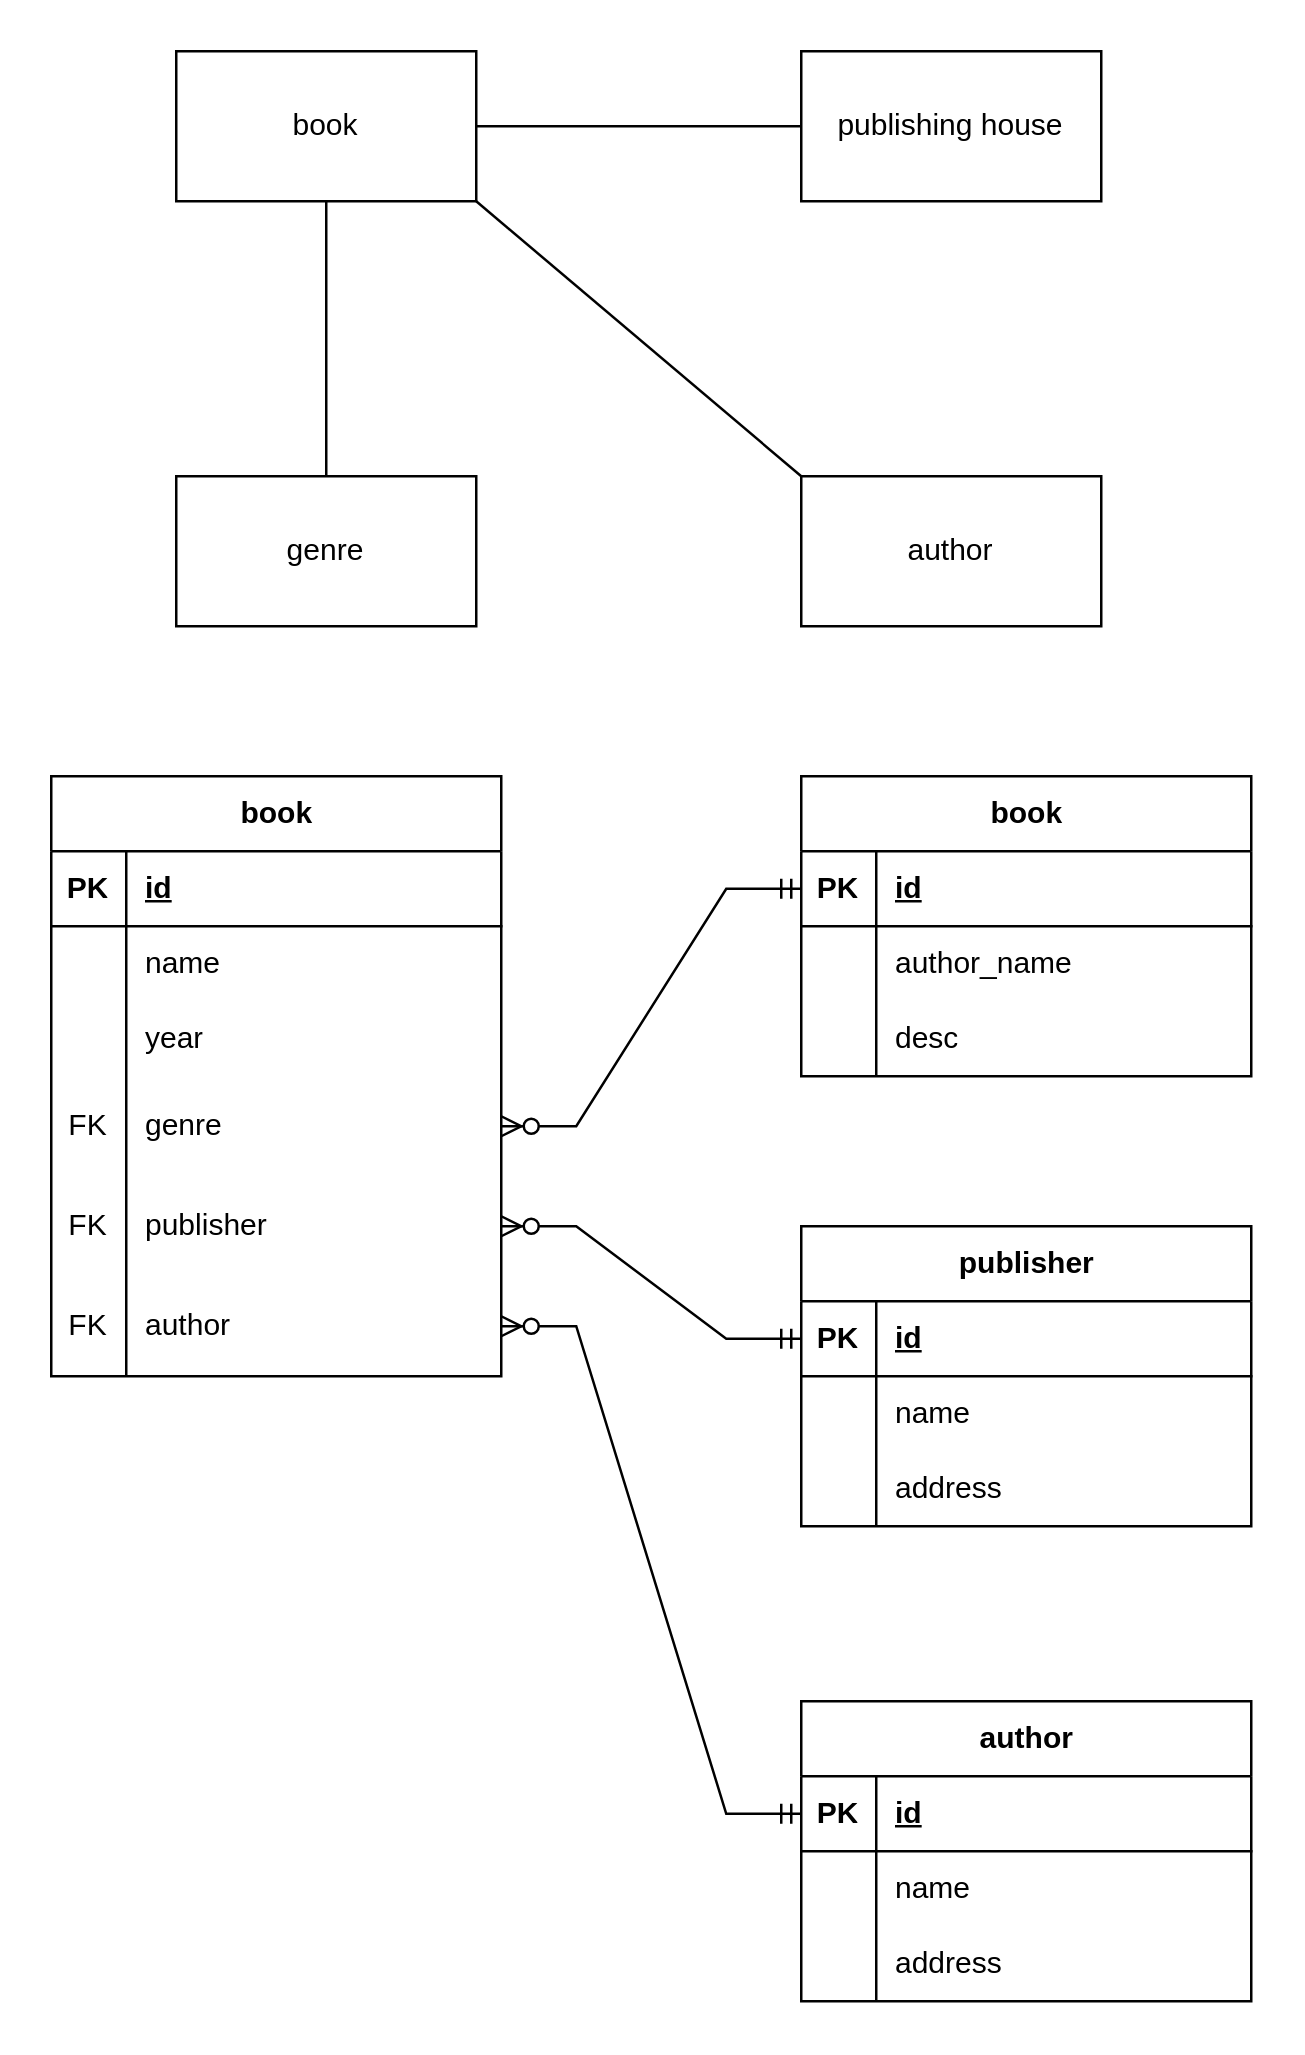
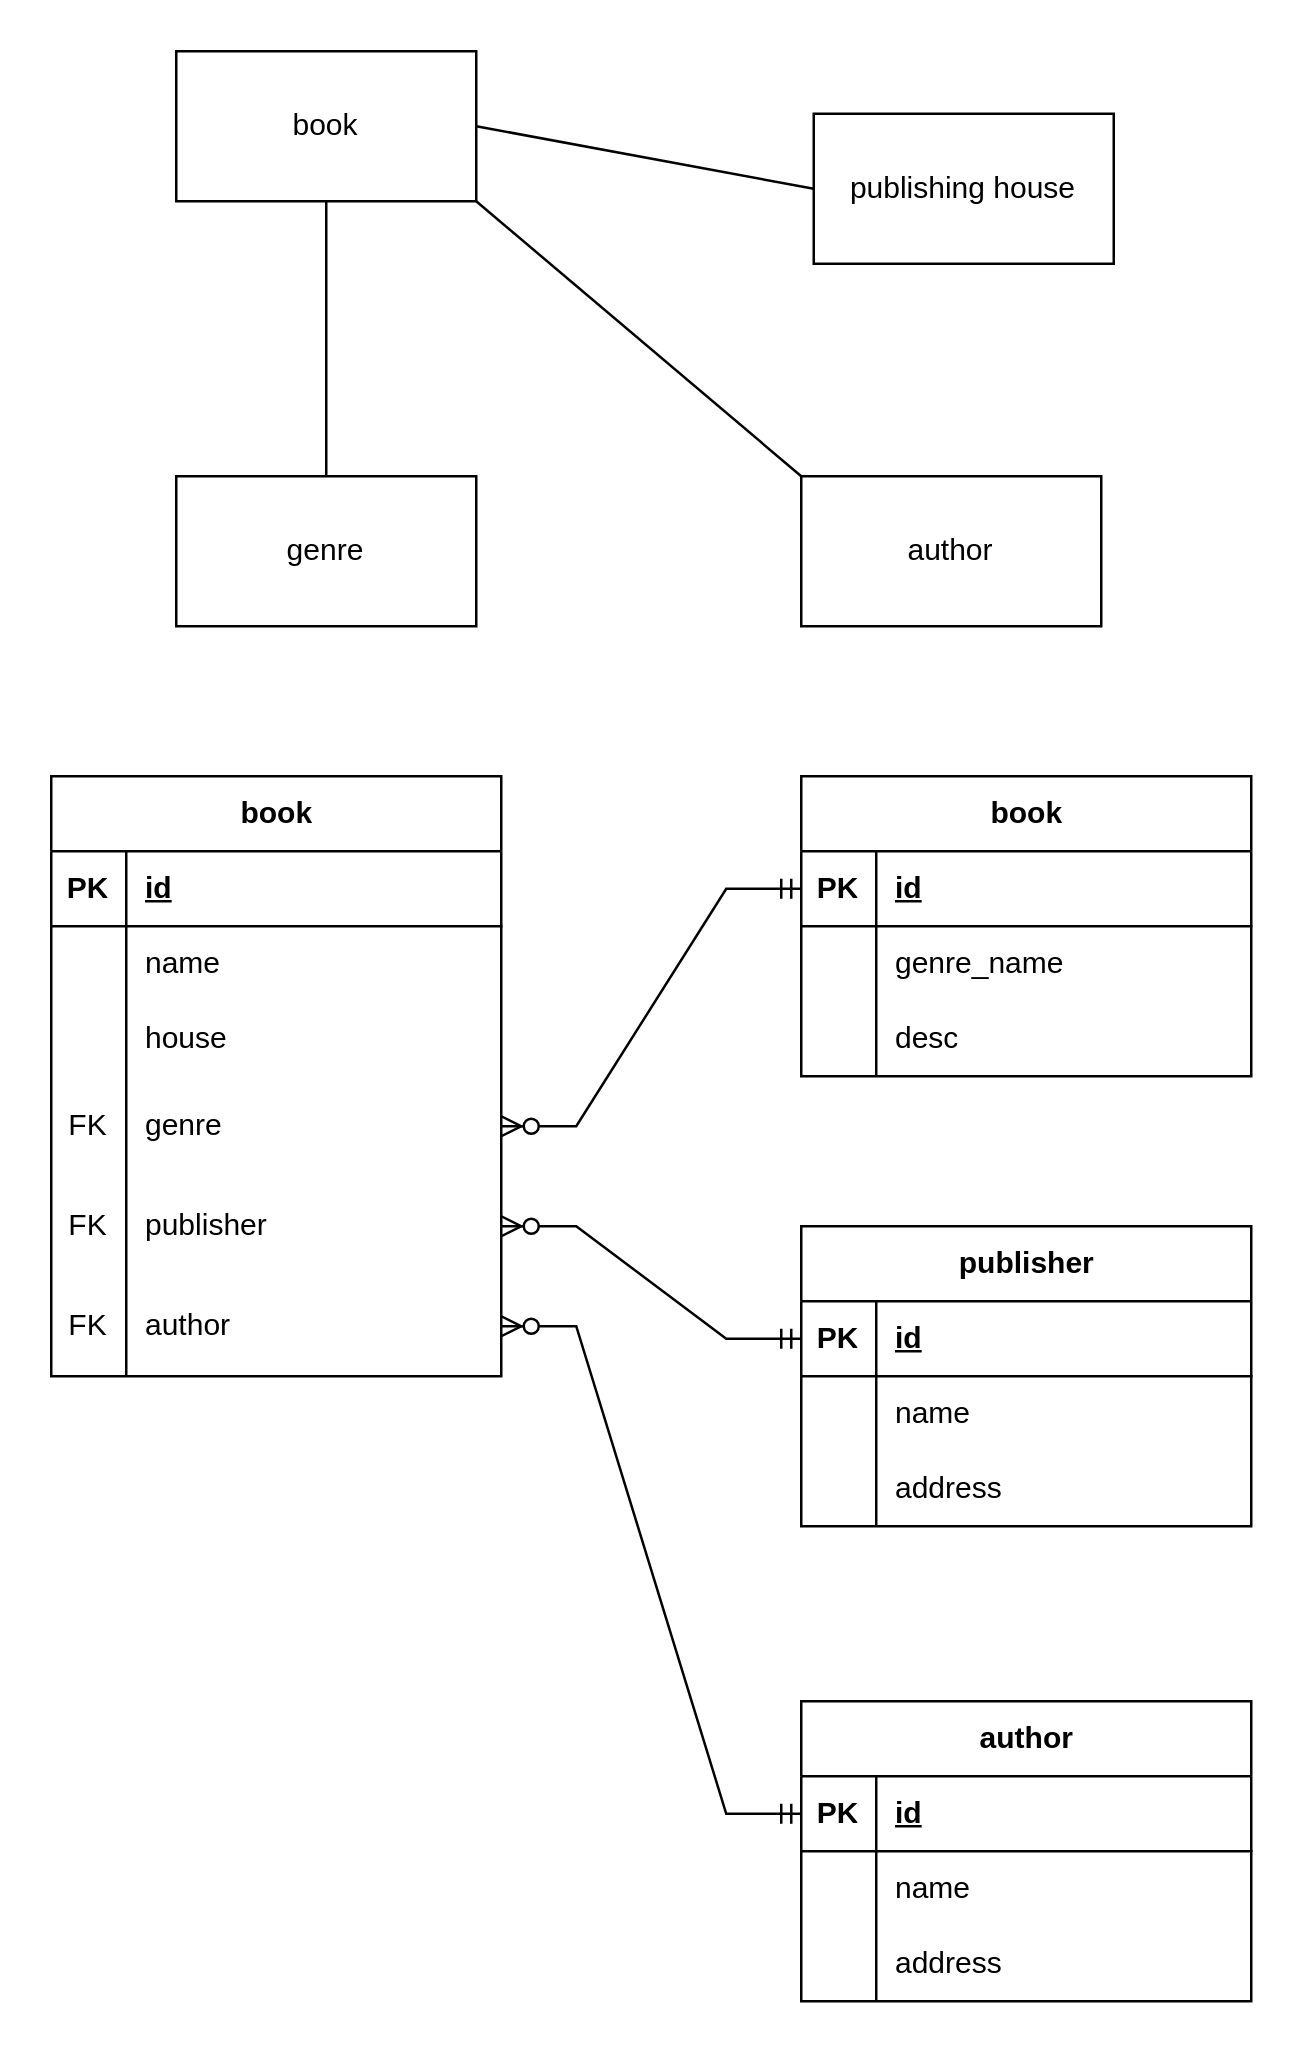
(951, 126) -> (964, 189)
(989, 964) -> (980, 964)
(180, 1039) -> (188, 1039)
